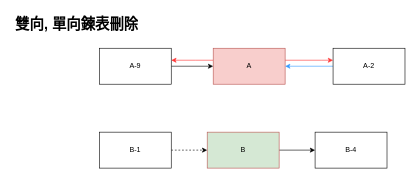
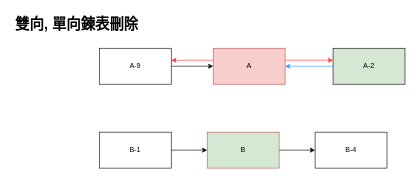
(369, 66) -> (369, 66)
(187, 150) -> (187, 150)
